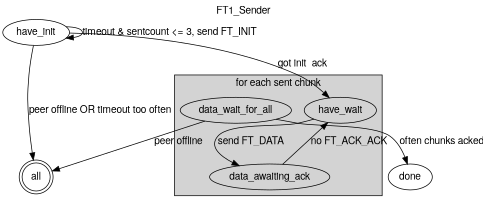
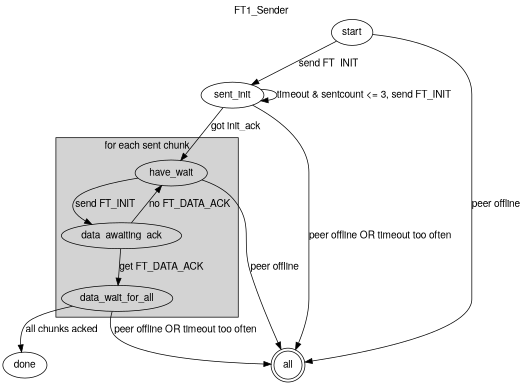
(36, 32) -> (233, 95)
none -> (352, 32)
(179, 142) -> (186, 330)
(251, 142) -> (105, 204)
(349, 142) -> (190, 204)
(442, 142) -> (62, 330)
none -> (247, 254)
none -> (120, 263)
